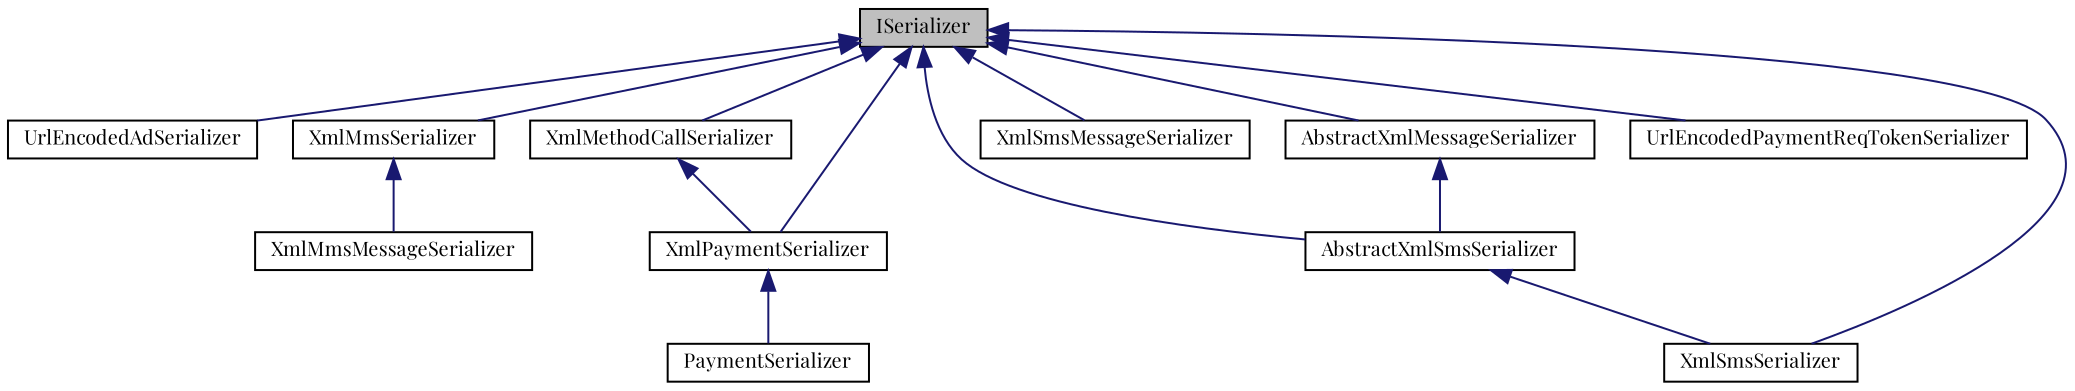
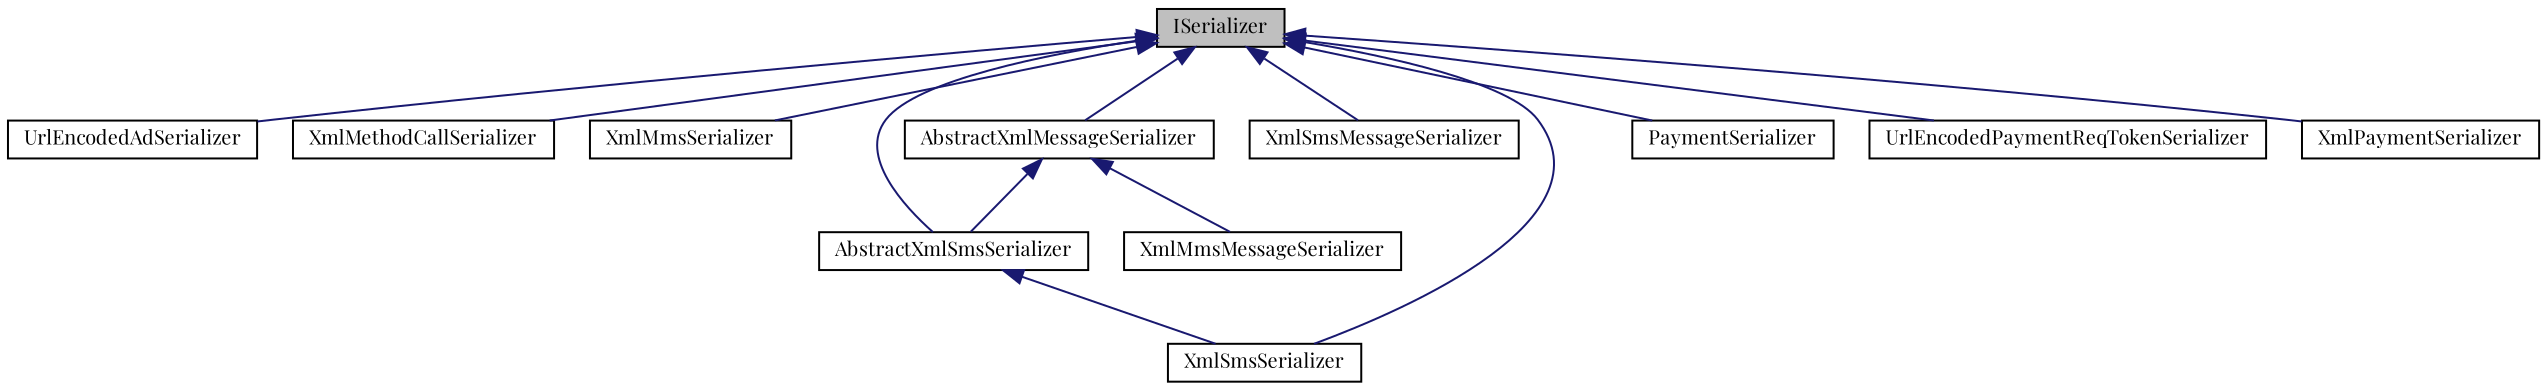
(722, 203) -> none
(394, 206) -> (1170, 200)
(768, 317) -> (1530, 95)
